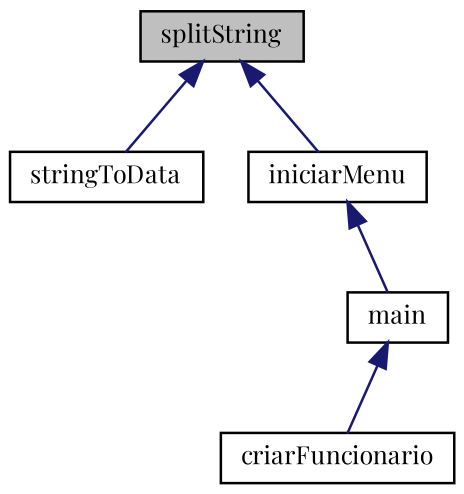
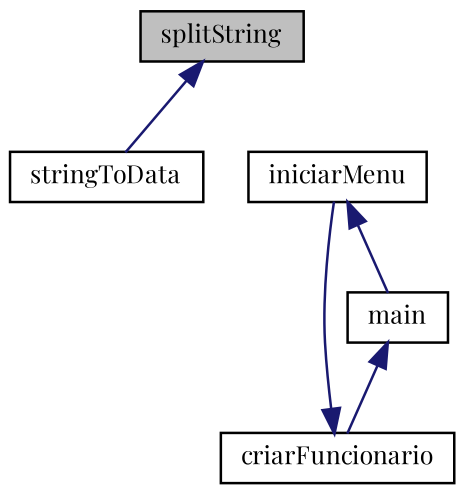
(288, 116) -> (325, 305)
